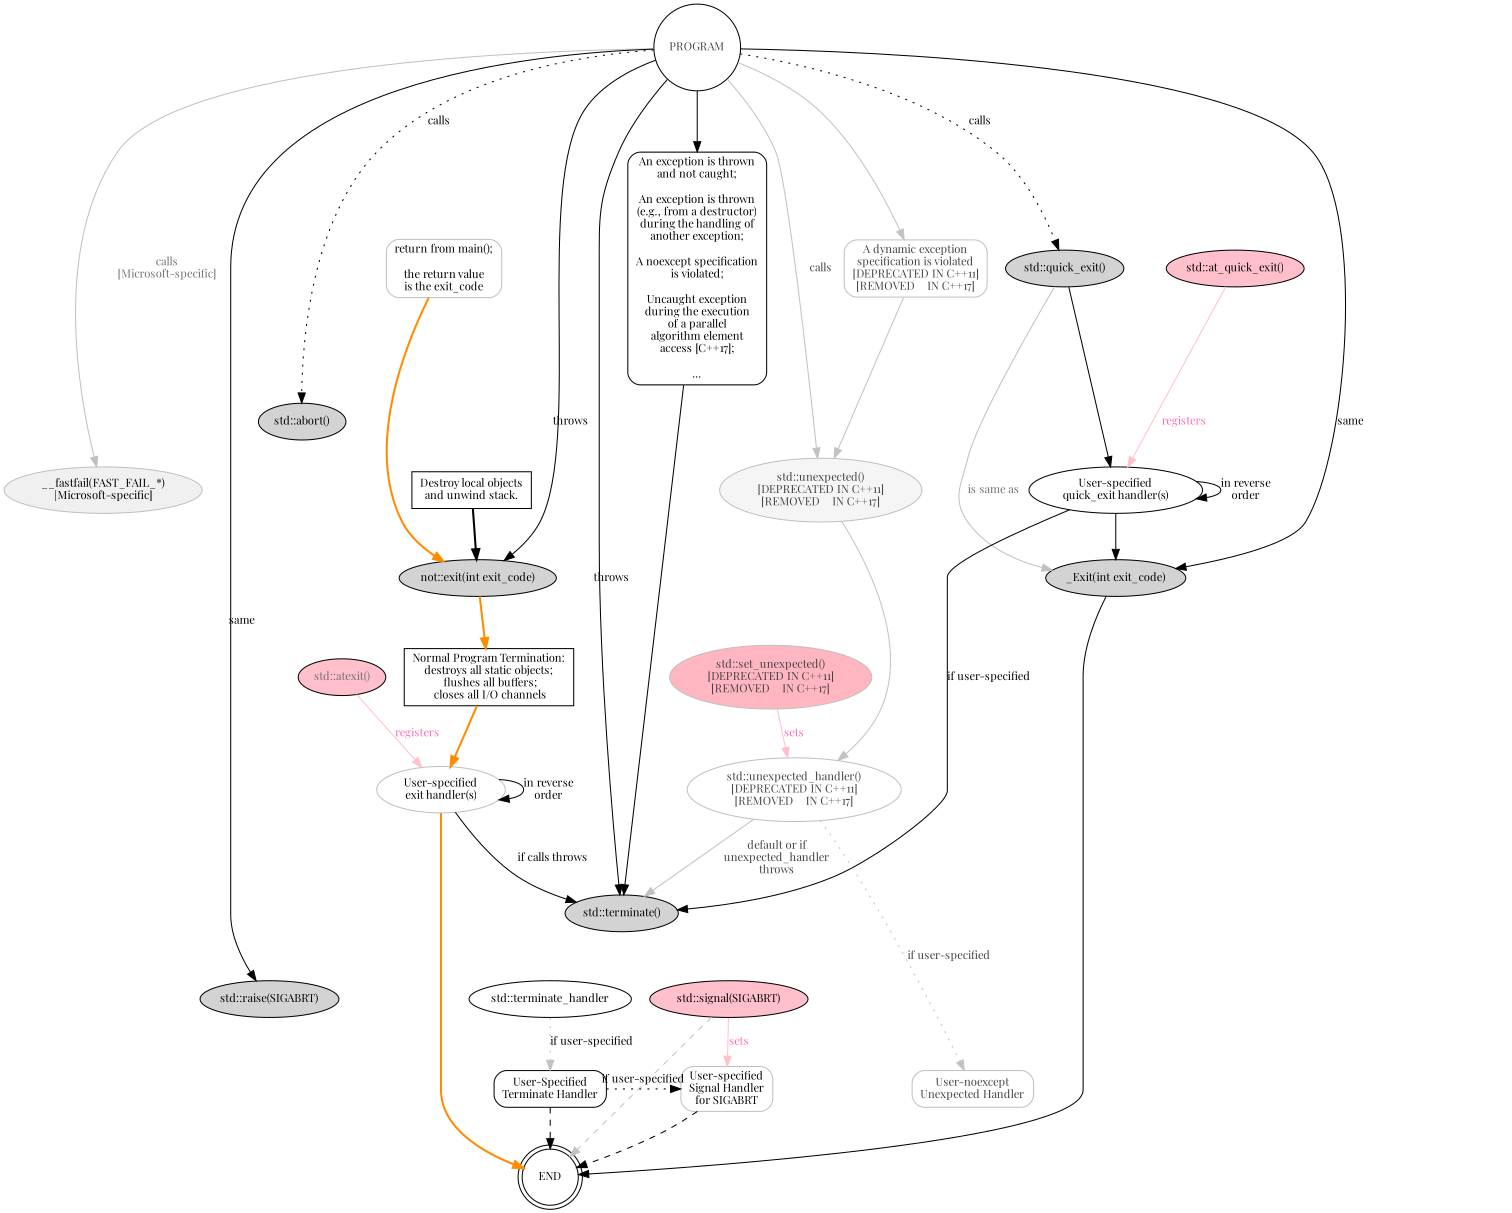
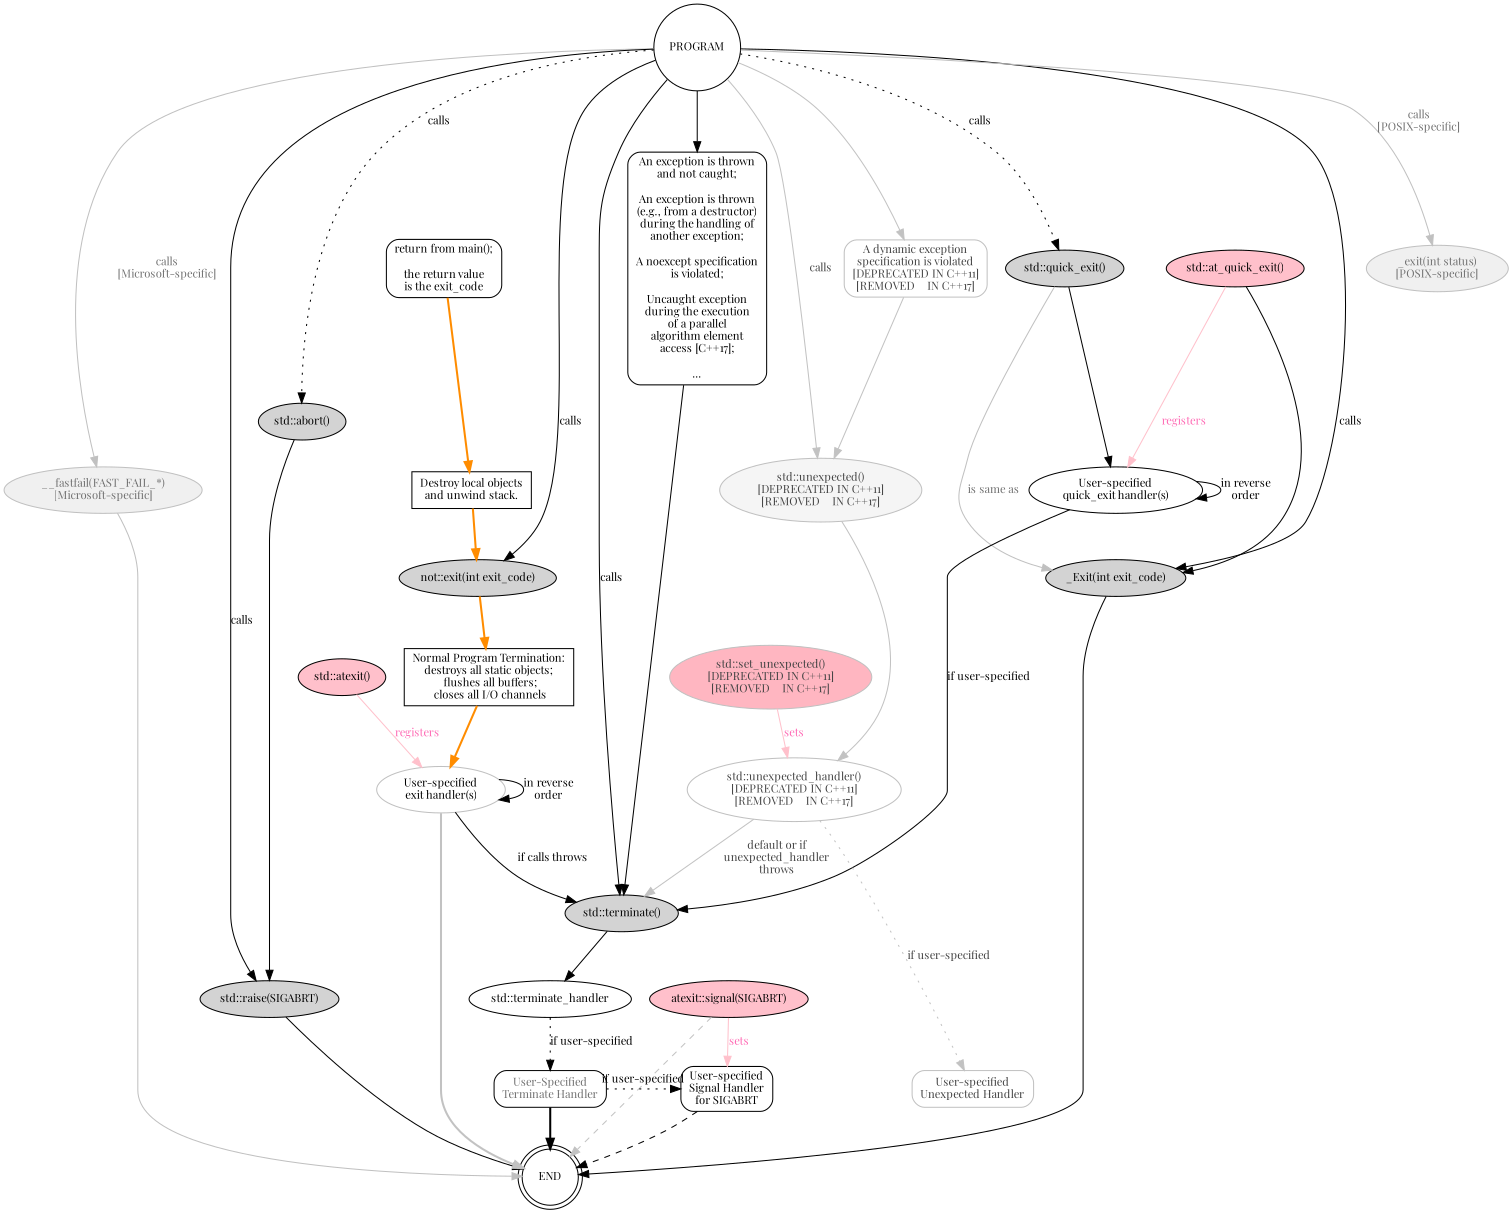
(697, 47) -> (697, 47)
(444, 268) -> (444, 268)
none -> (1437, 268)
(571, 422) -> (571, 422)
(1351, 422) -> (1351, 422)
(388, 431) -> (458, 380)
(103, 490) -> (103, 490)
(474, 529) -> (474, 529)
(1116, 531) -> (1301, 452)
(611, 578) -> (611, 578)
(242, 621) -> (242, 621)
(342, 677) -> (342, 677)
none -> (270, 703)
none -> (589, 952)
none -> (138, 999)
(729, 999) -> (729, 999)
(441, 1007) -> (441, 1007)
(550, 1039) -> (550, 1039)
(550, 1089) -> (550, 1089)
(727, 1089) -> (727, 1089)
(973, 1089) -> (973, 1089)
none -> (390, 1107)
(550, 1123) -> (550, 1123)
